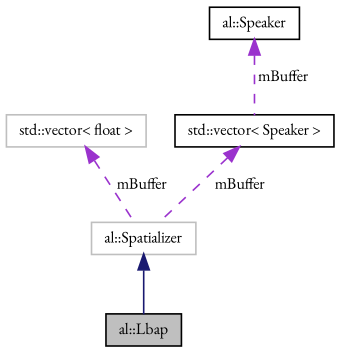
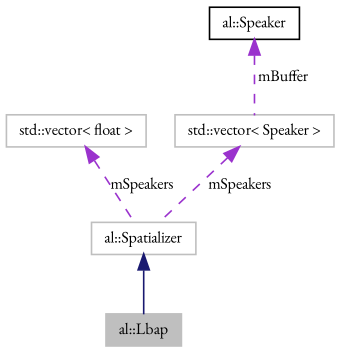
(254, 131) -> (254, 131)
(140, 185) -> (140, 185)
(238, 185) -> (238, 185)
(144, 330) -> (144, 330)
